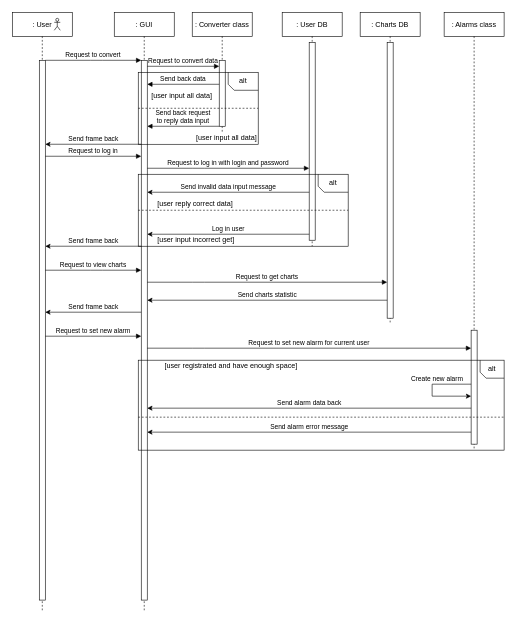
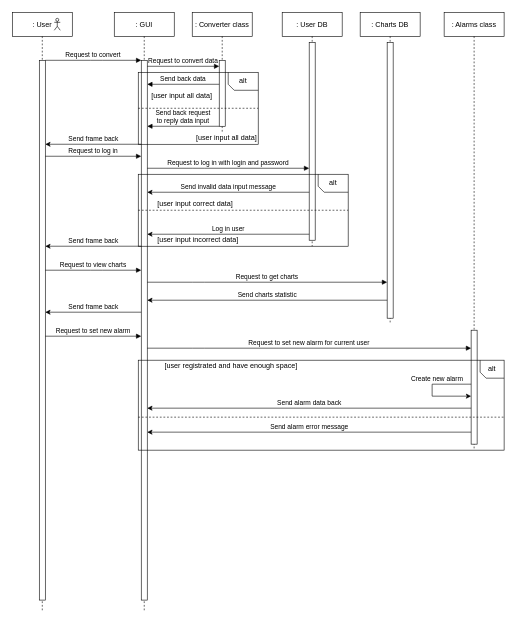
(196, 204) -> (196, 204)
(199, 240) -> (199, 240)
